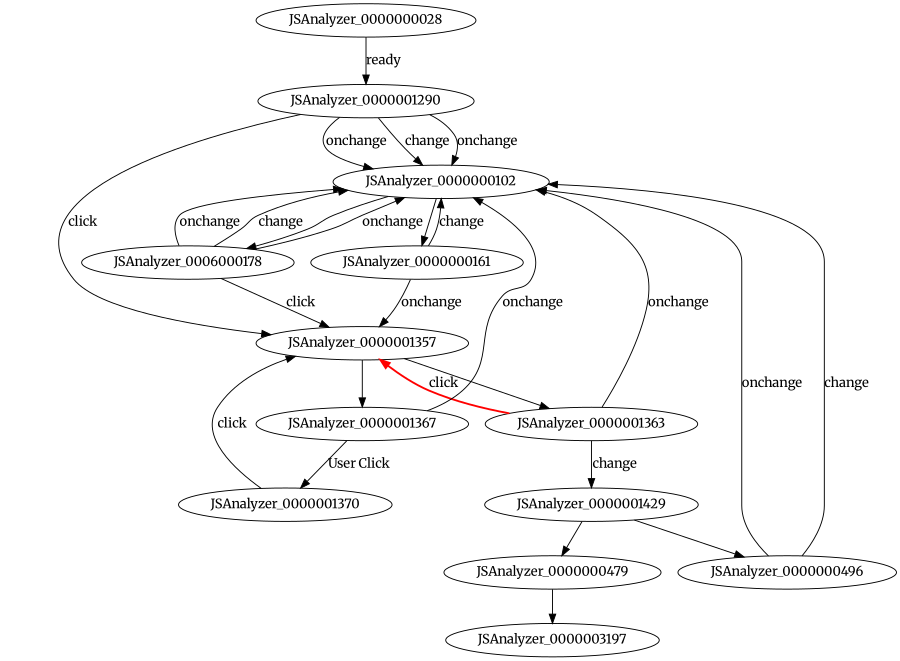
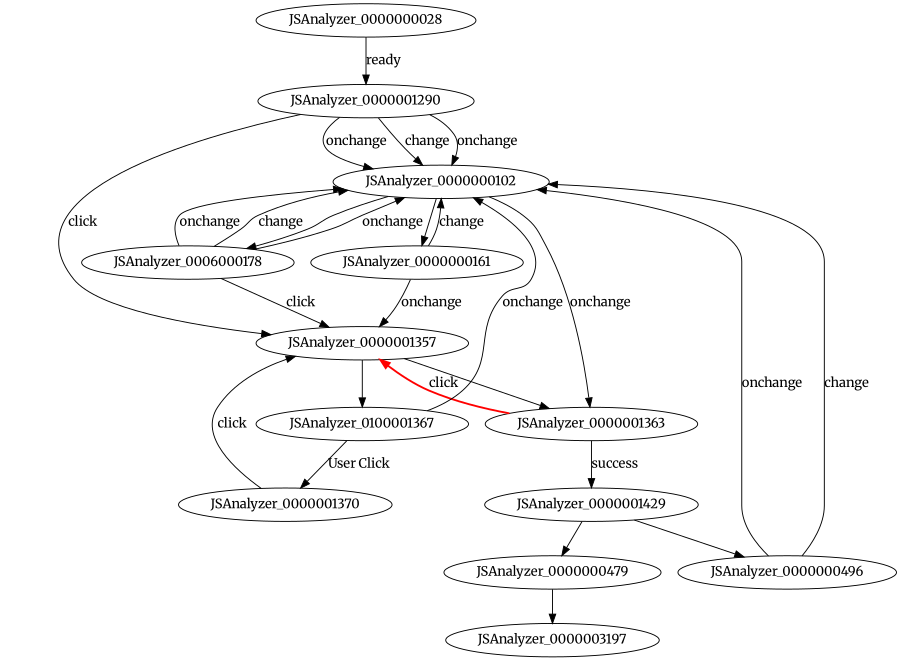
(648, 277) -> (562, 283)
(362, 424) -> (362, 424)
(615, 464) -> (615, 464)
